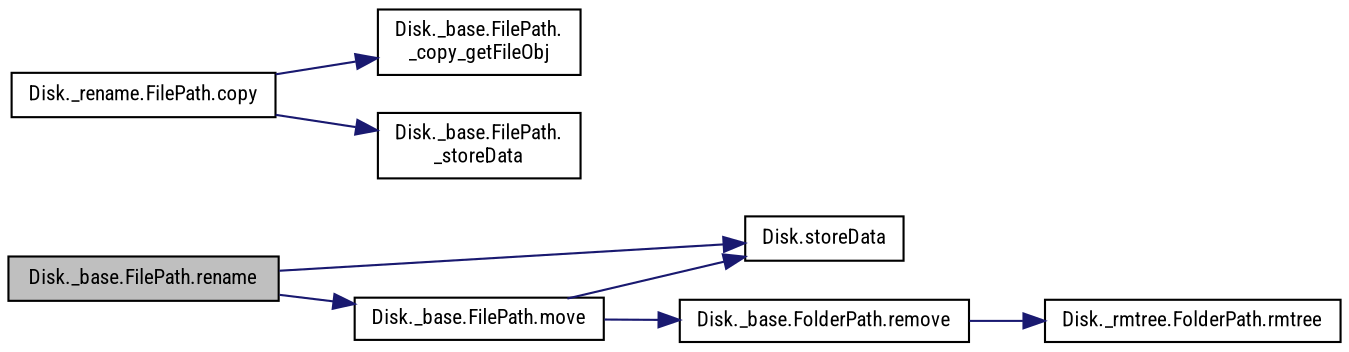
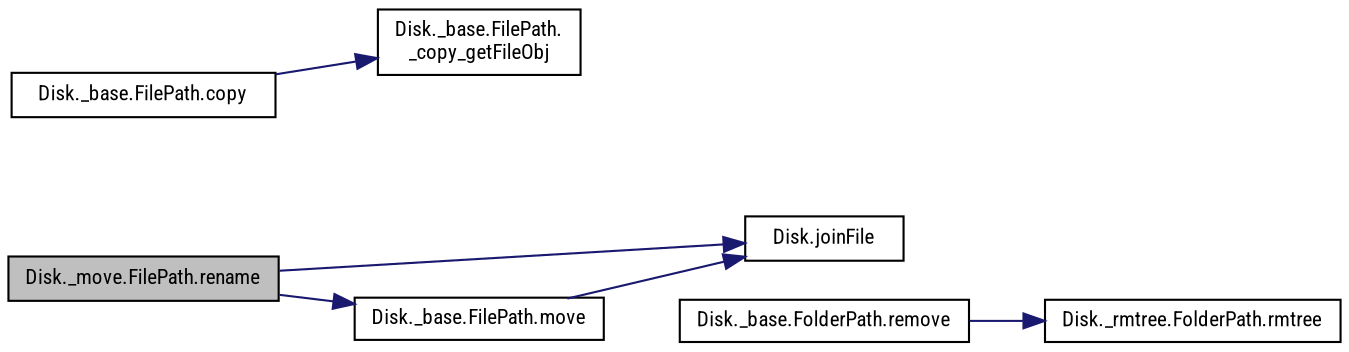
(144, 95) -> (144, 95)
(479, 146) -> none
(824, 239) -> (824, 239)
(144, 279) -> (144, 279)
(631, 320) -> none
